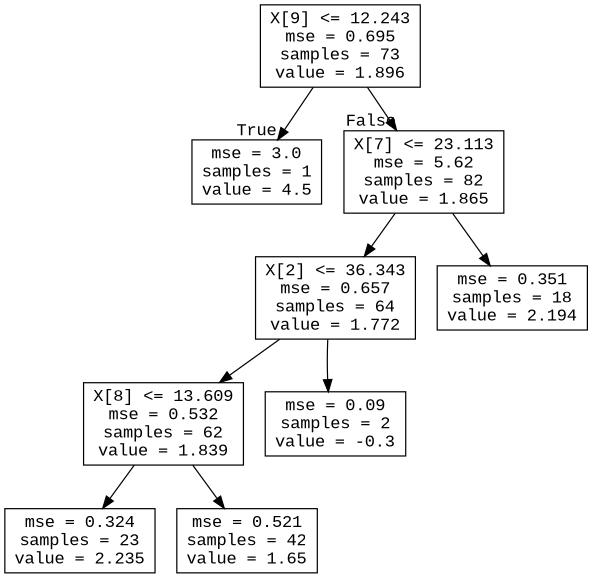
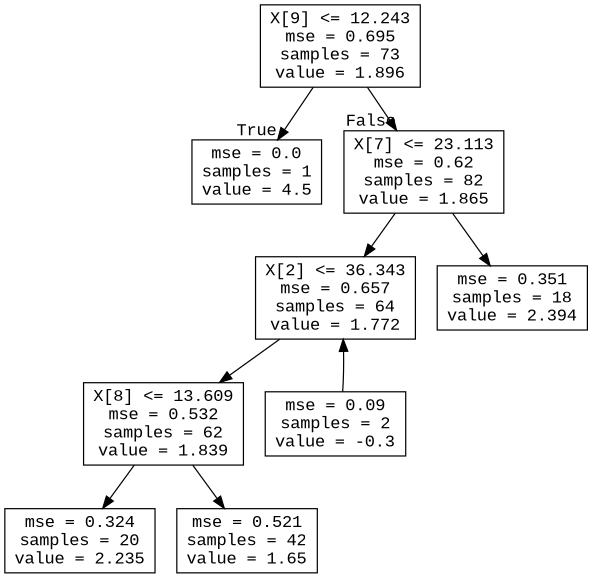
(257, 172) -> (257, 172)
(424, 172) -> (424, 172)
(512, 298) -> (512, 298)
(327, 359) -> (344, 372)
(80, 541) -> (80, 541)
